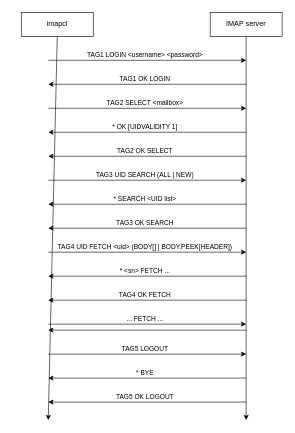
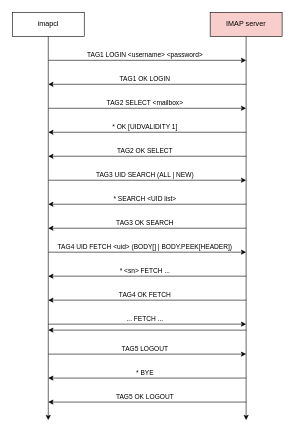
(57, 24) -> (48, 24)
(246, 24) -> (246, 24)
